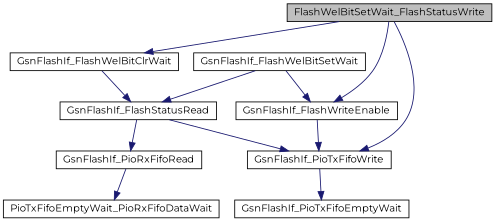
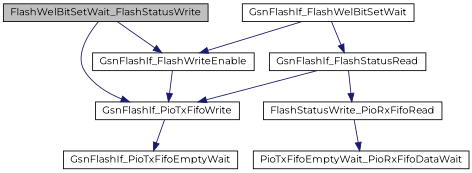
(94, 62) -> none
(129, 160) -> (353, 111)
